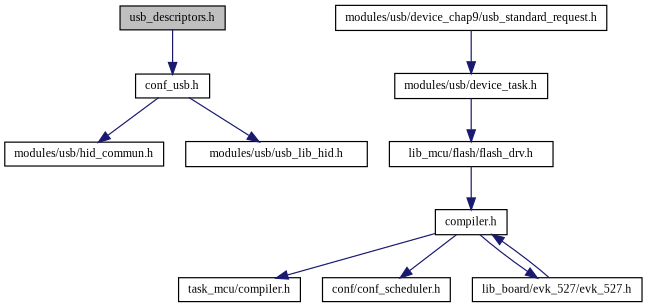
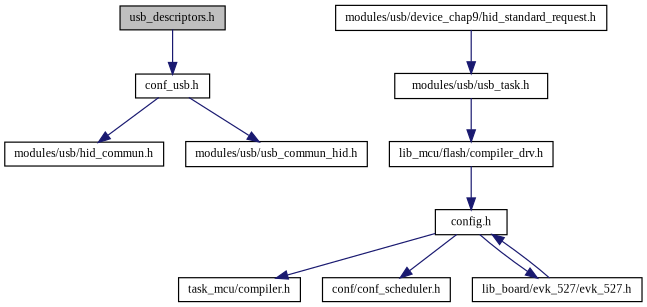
(471, 18) -> (471, 18)
(471, 86) -> (471, 86)
(277, 154) -> (277, 154)
(471, 154) -> (471, 154)
(471, 222) -> (471, 222)
